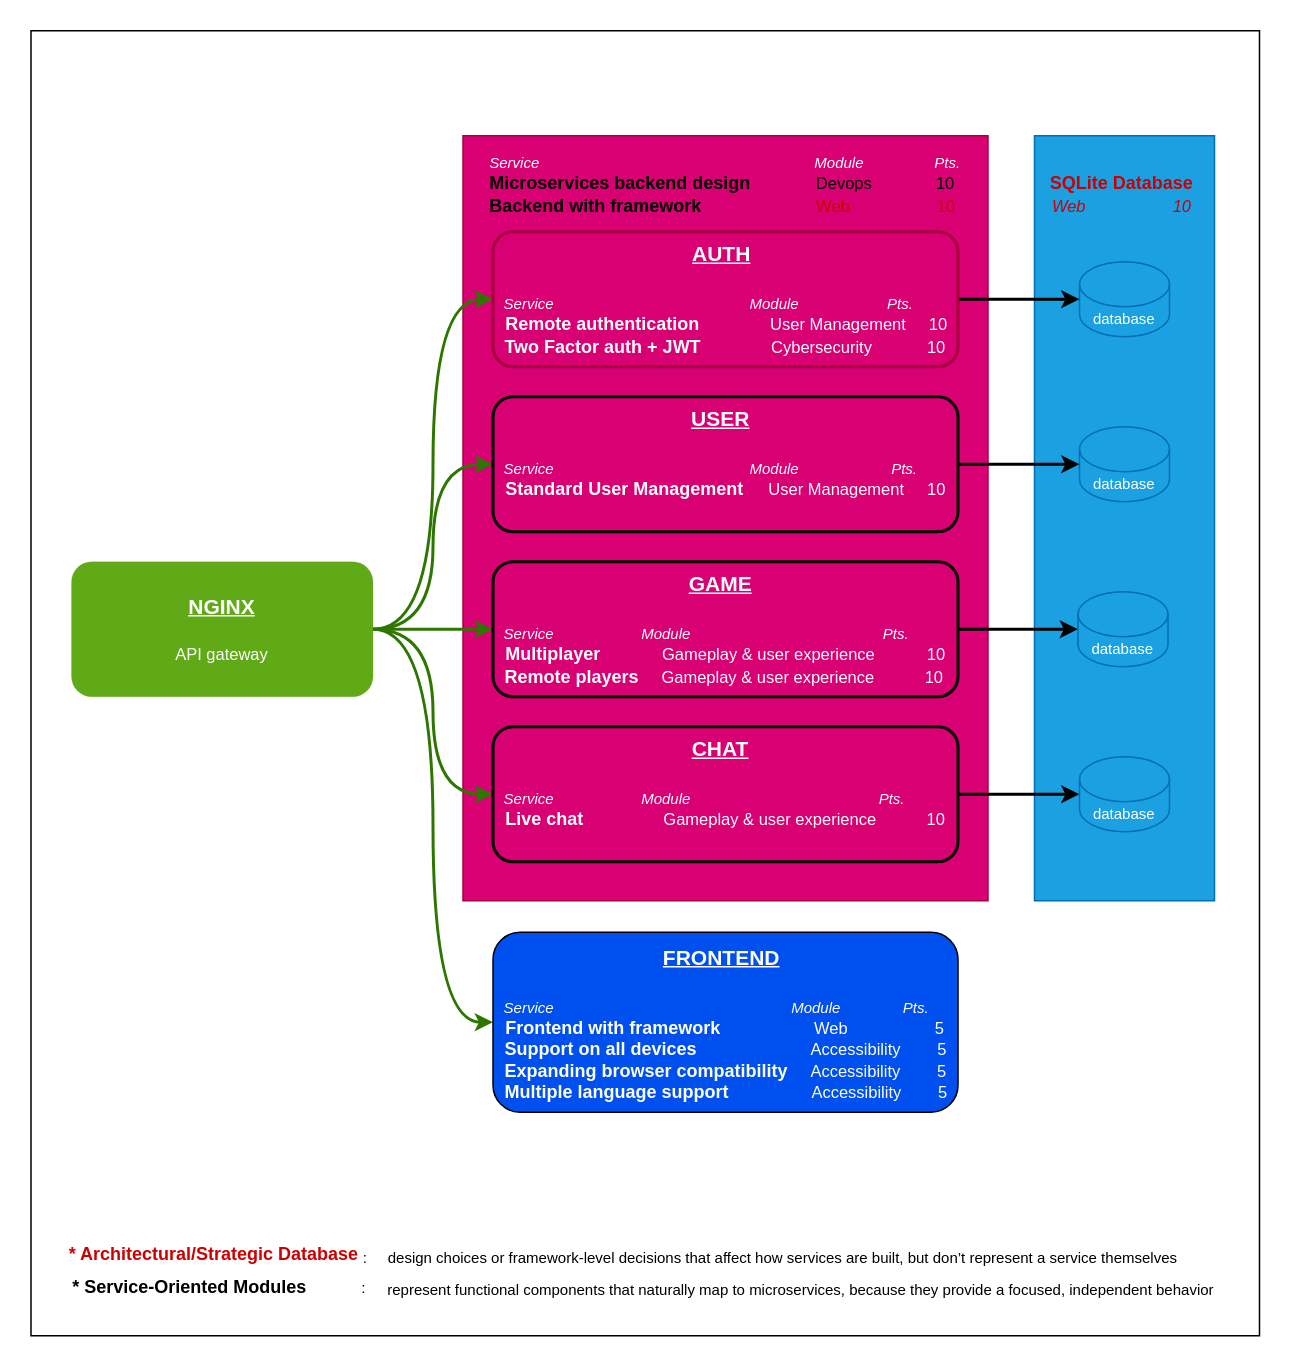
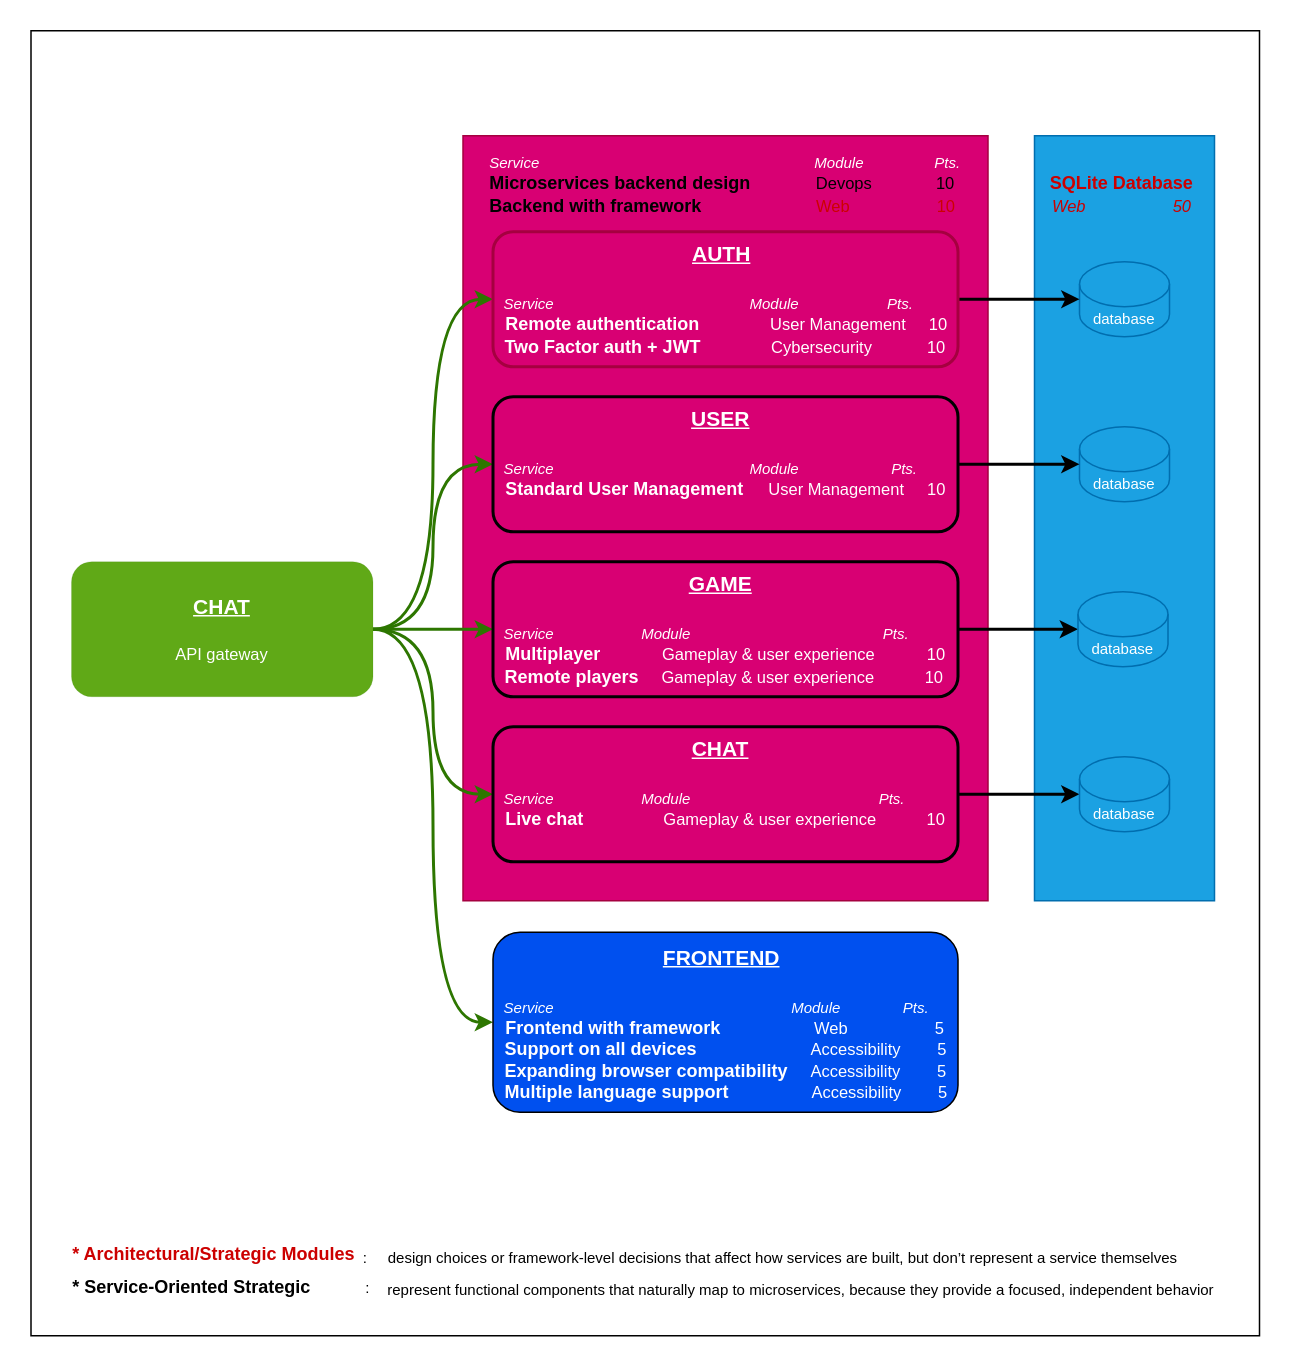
(1124, 518) -> (1124, 518)
(222, 629) -> (222, 629)
(216, 1252) -> (216, 1252)
(239, 1285) -> (249, 1285)
